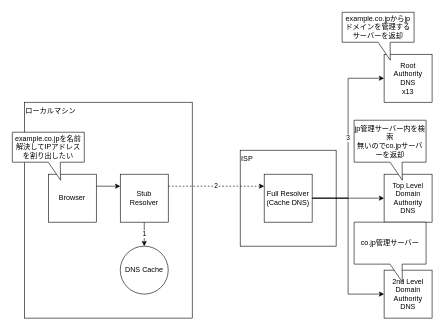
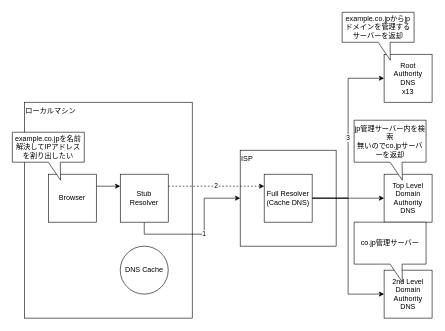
(144, 237) -> (204, 233)
